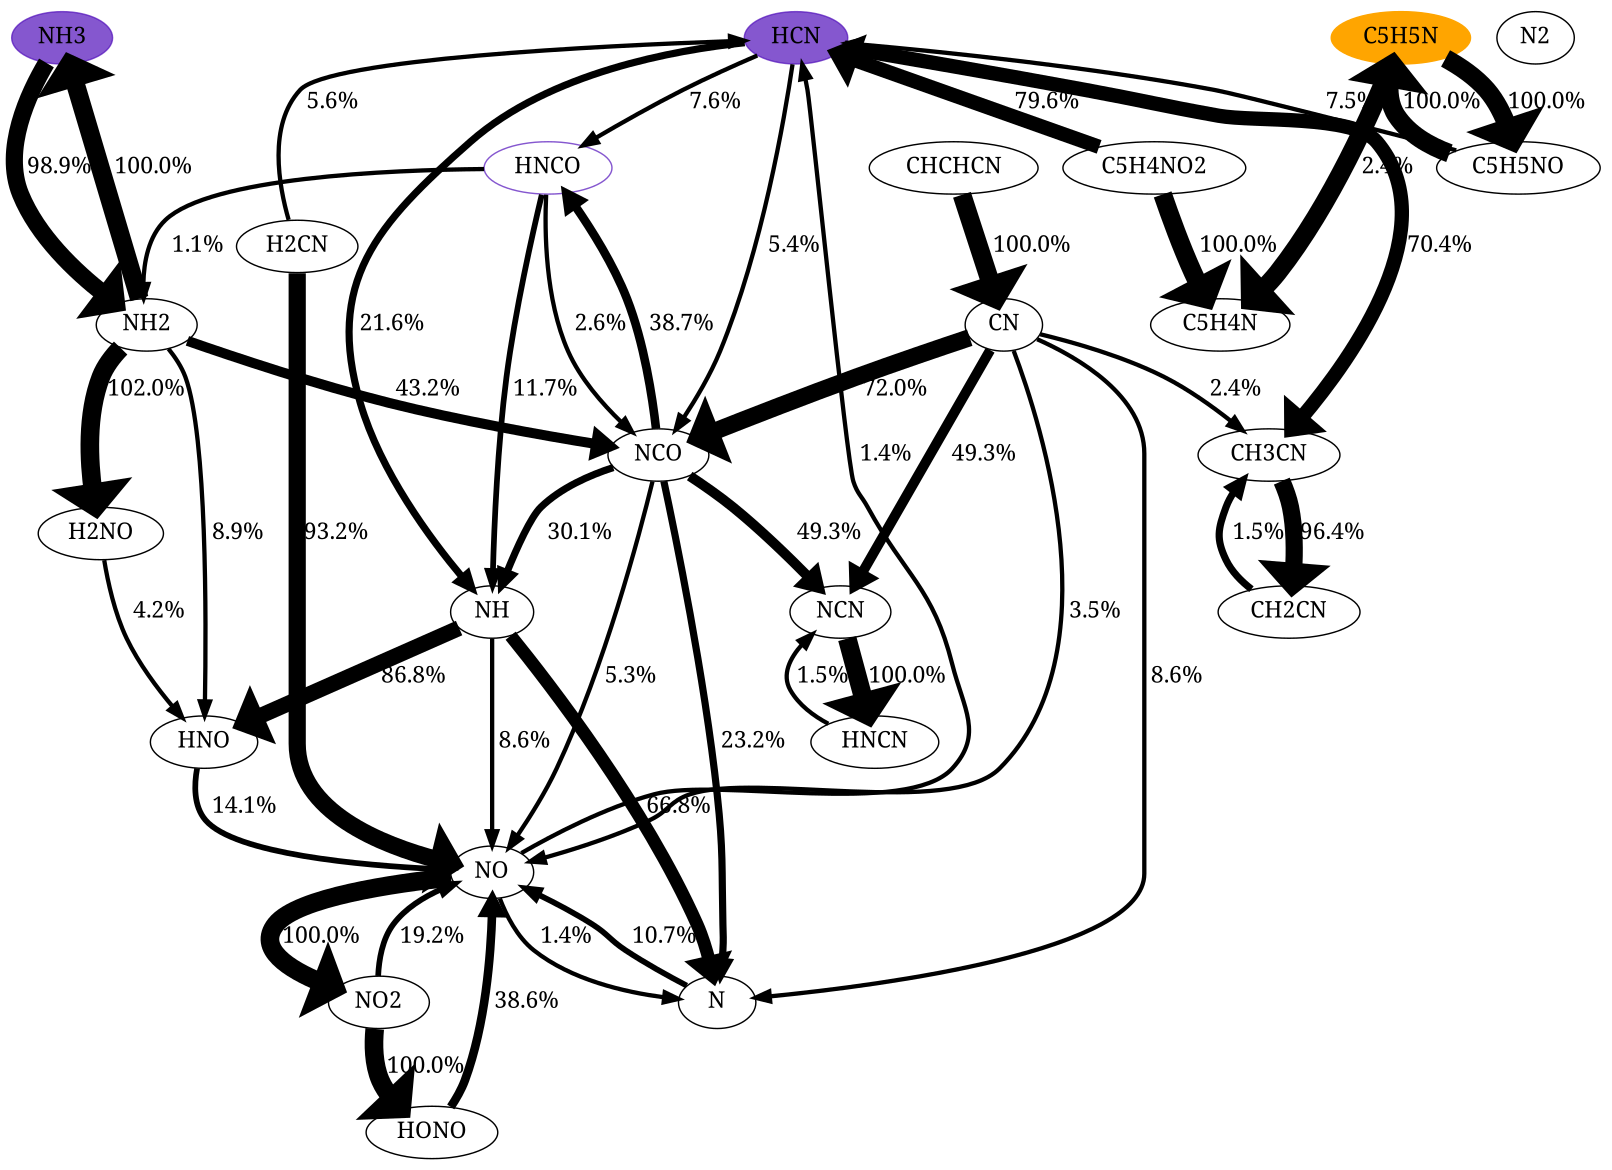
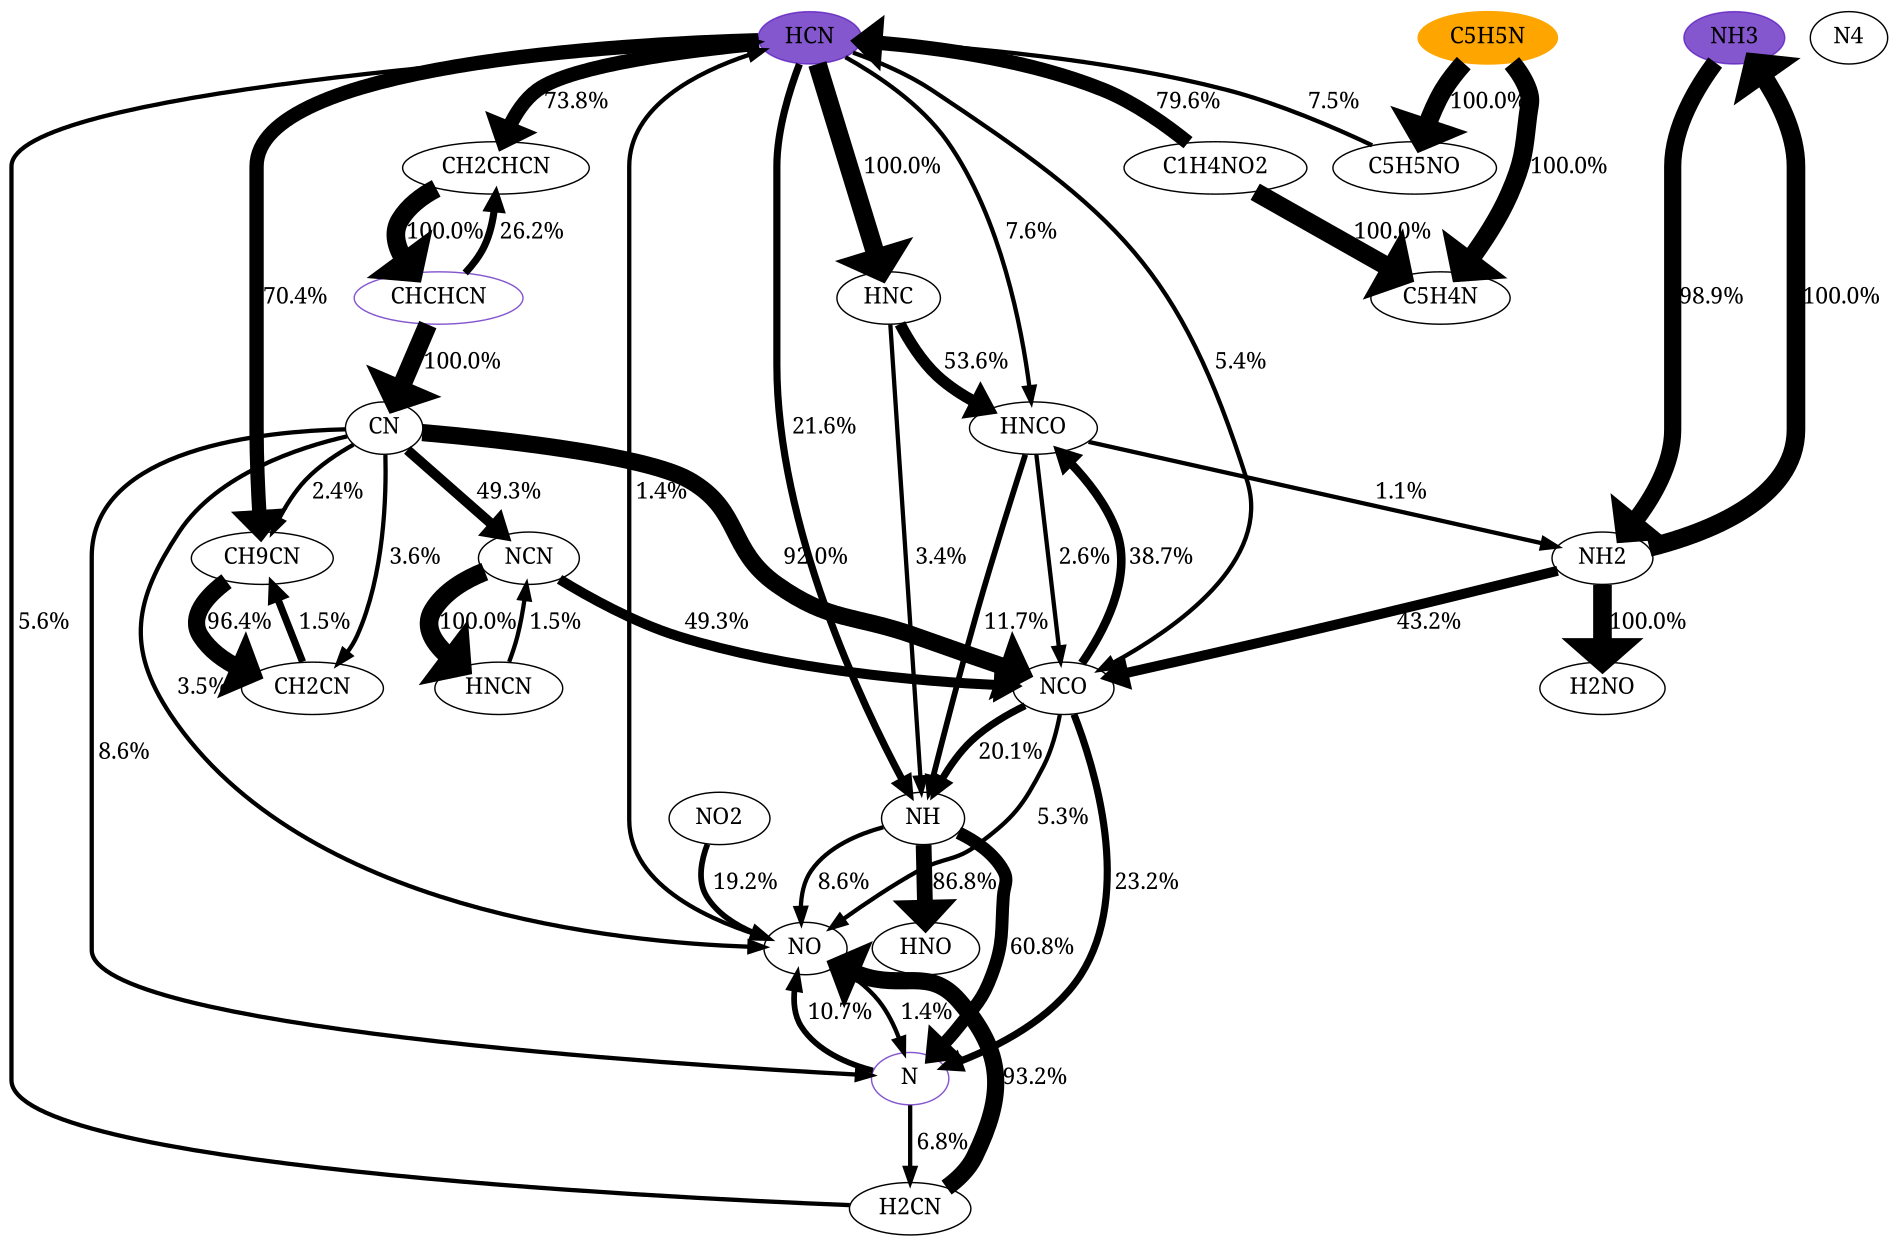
(1536, 38) -> (1849, 38)
(1405, 126) -> none
none -> (496, 168)
(548, 168) -> (1033, 428)
(954, 168) -> (439, 298)
(1154, 168) -> (1215, 168)
(1384, 168) -> (1566, 168)
none -> (889, 298)
(143, 390) -> (1645, 623)
(892, 390) -> (813, 558)
(1269, 455) -> (262, 558)
(203, 522) -> none
(752, 524) -> (772, 659)
(577, 534) -> (1008, 753)
none -> (379, 557)
(127, 639) -> none
(676, 807) -> (1039, 949)
(290, 853) -> none
(318, 902) -> none
(717, 1002) -> (910, 1079)
(432, 1132) -> none
none -> (910, 1136)
